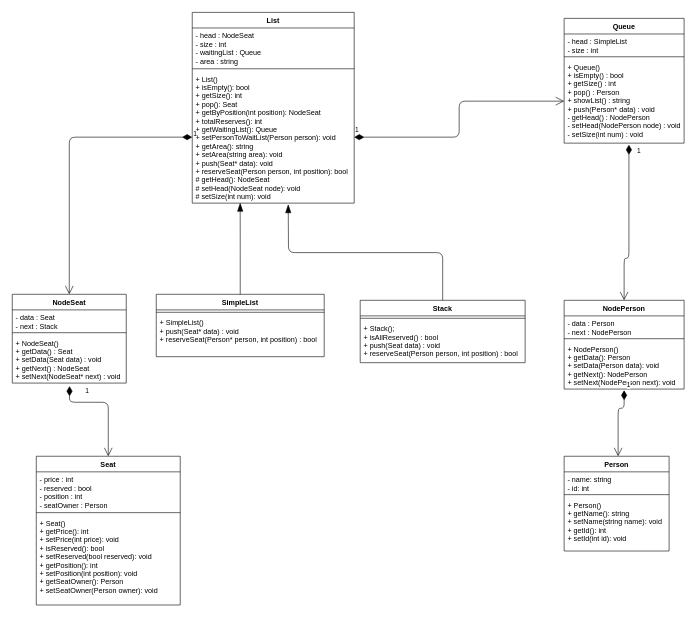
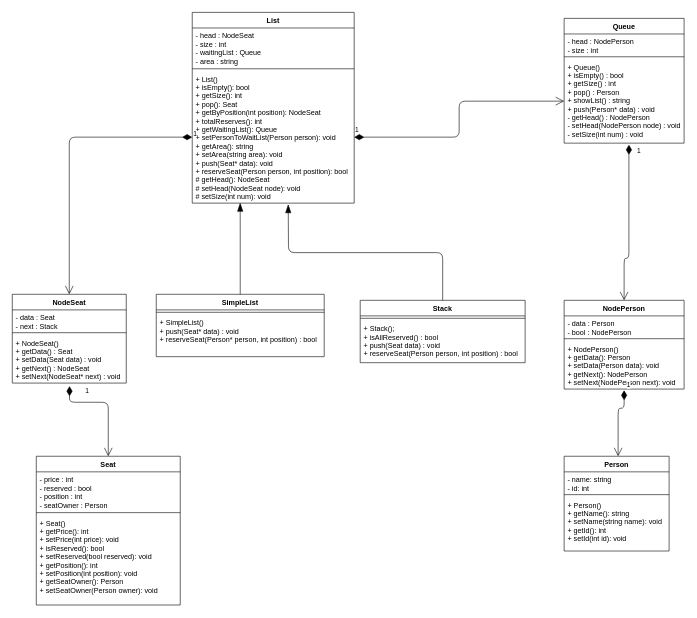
(599, 42) -> (602, 42)
(594, 324) -> (594, 324)
